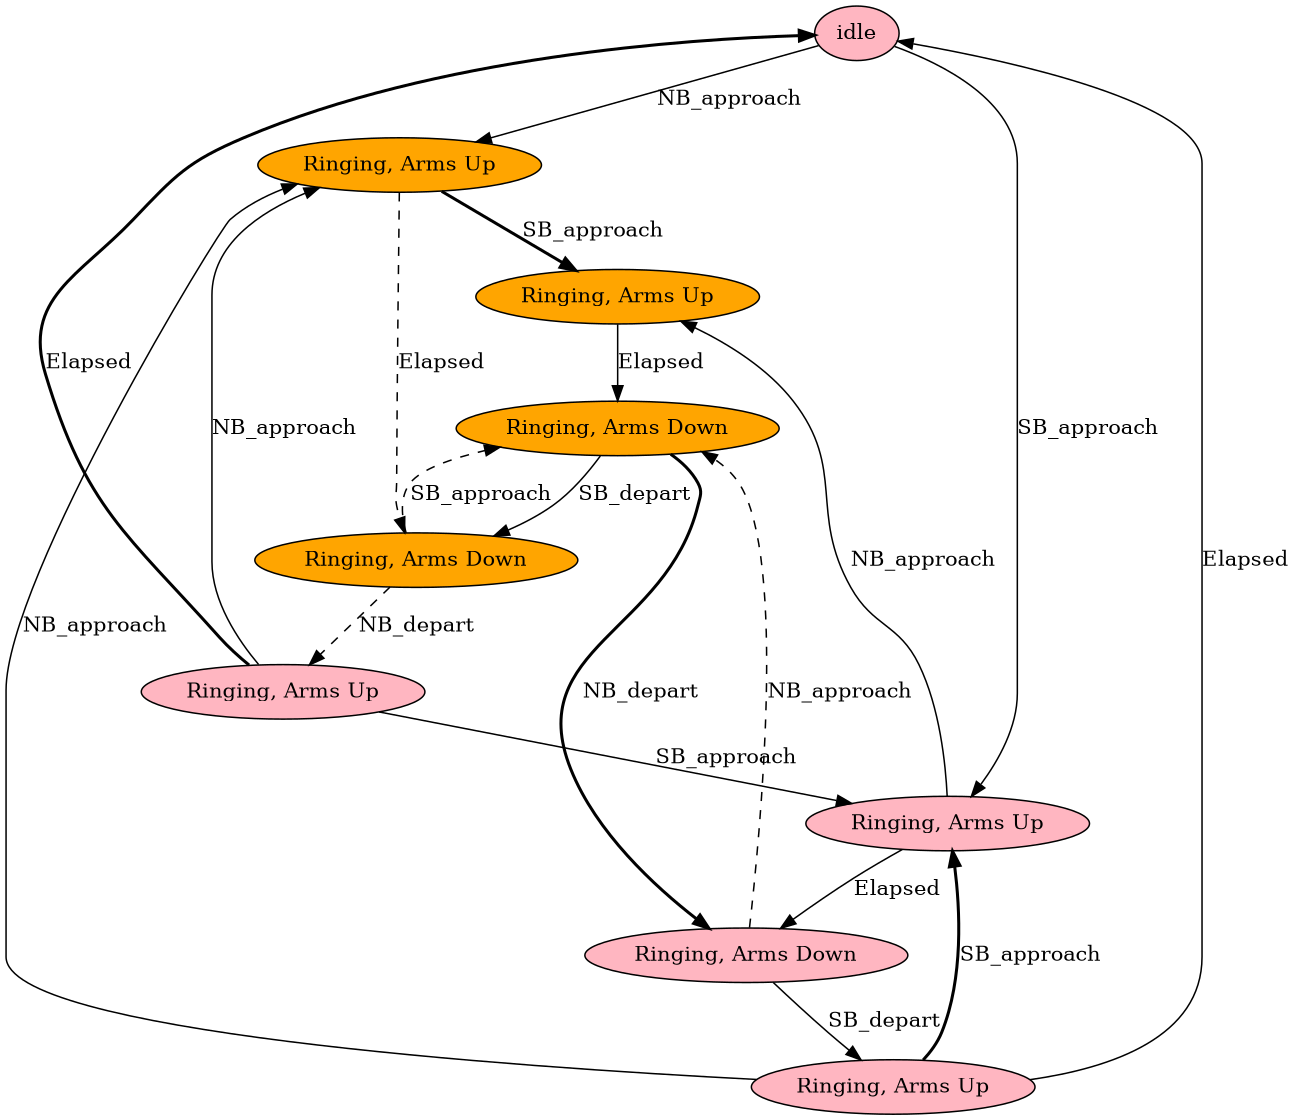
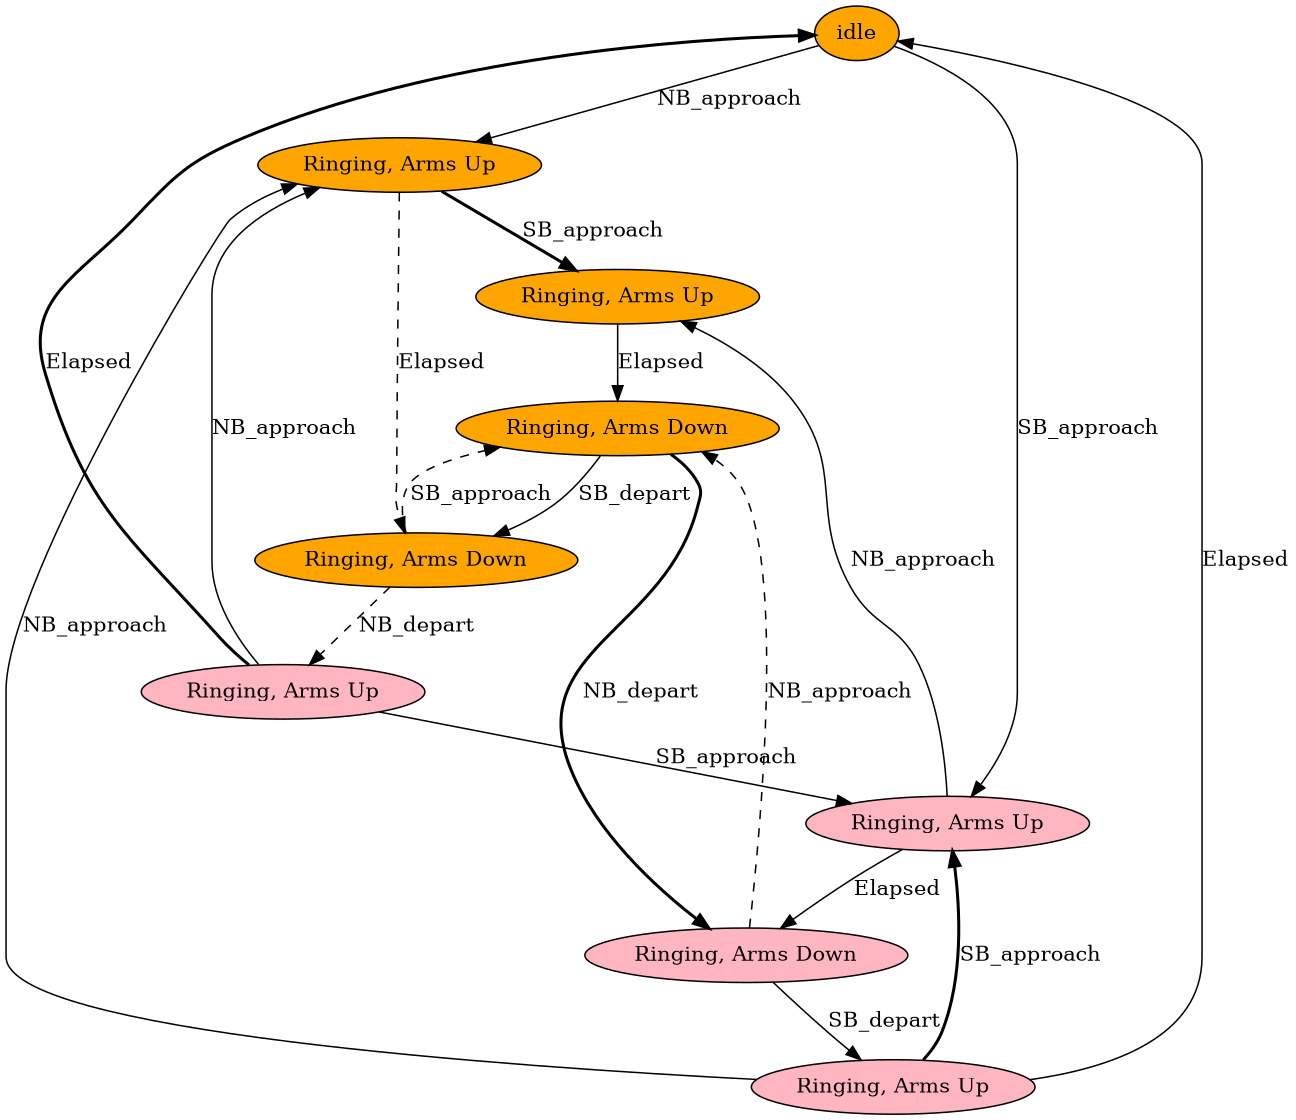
(857, 33) -> (857, 33)
